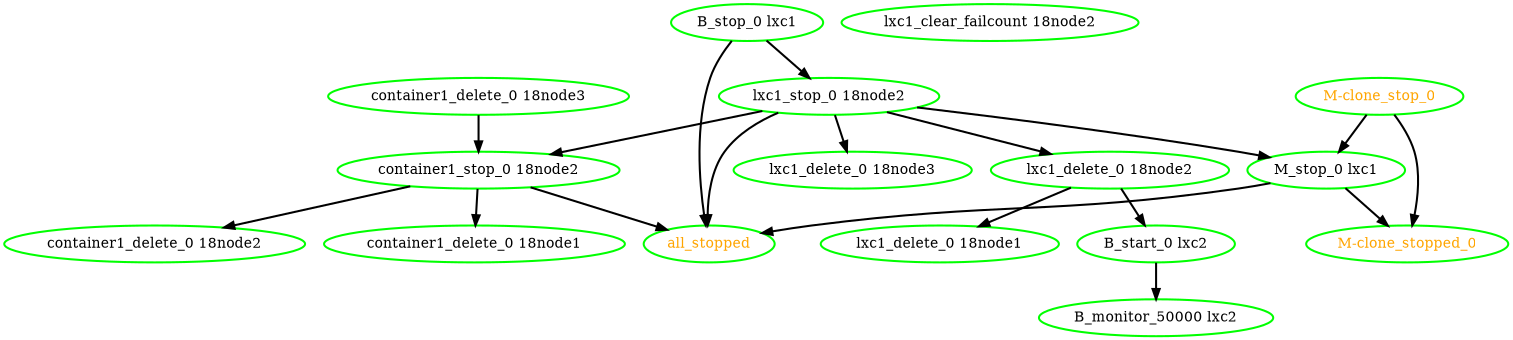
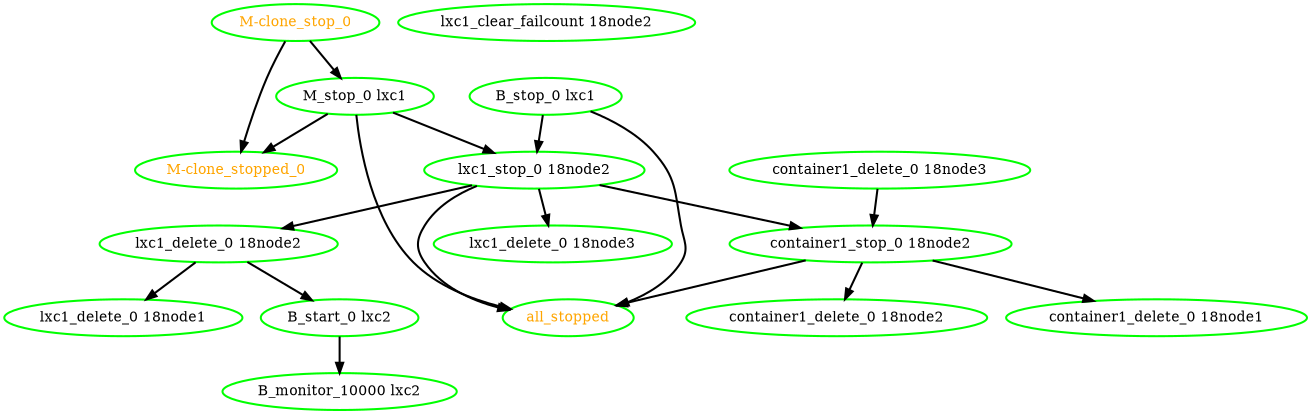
(1088, 129) -> (439, 131)
(1156, 318) -> (340, 392)
